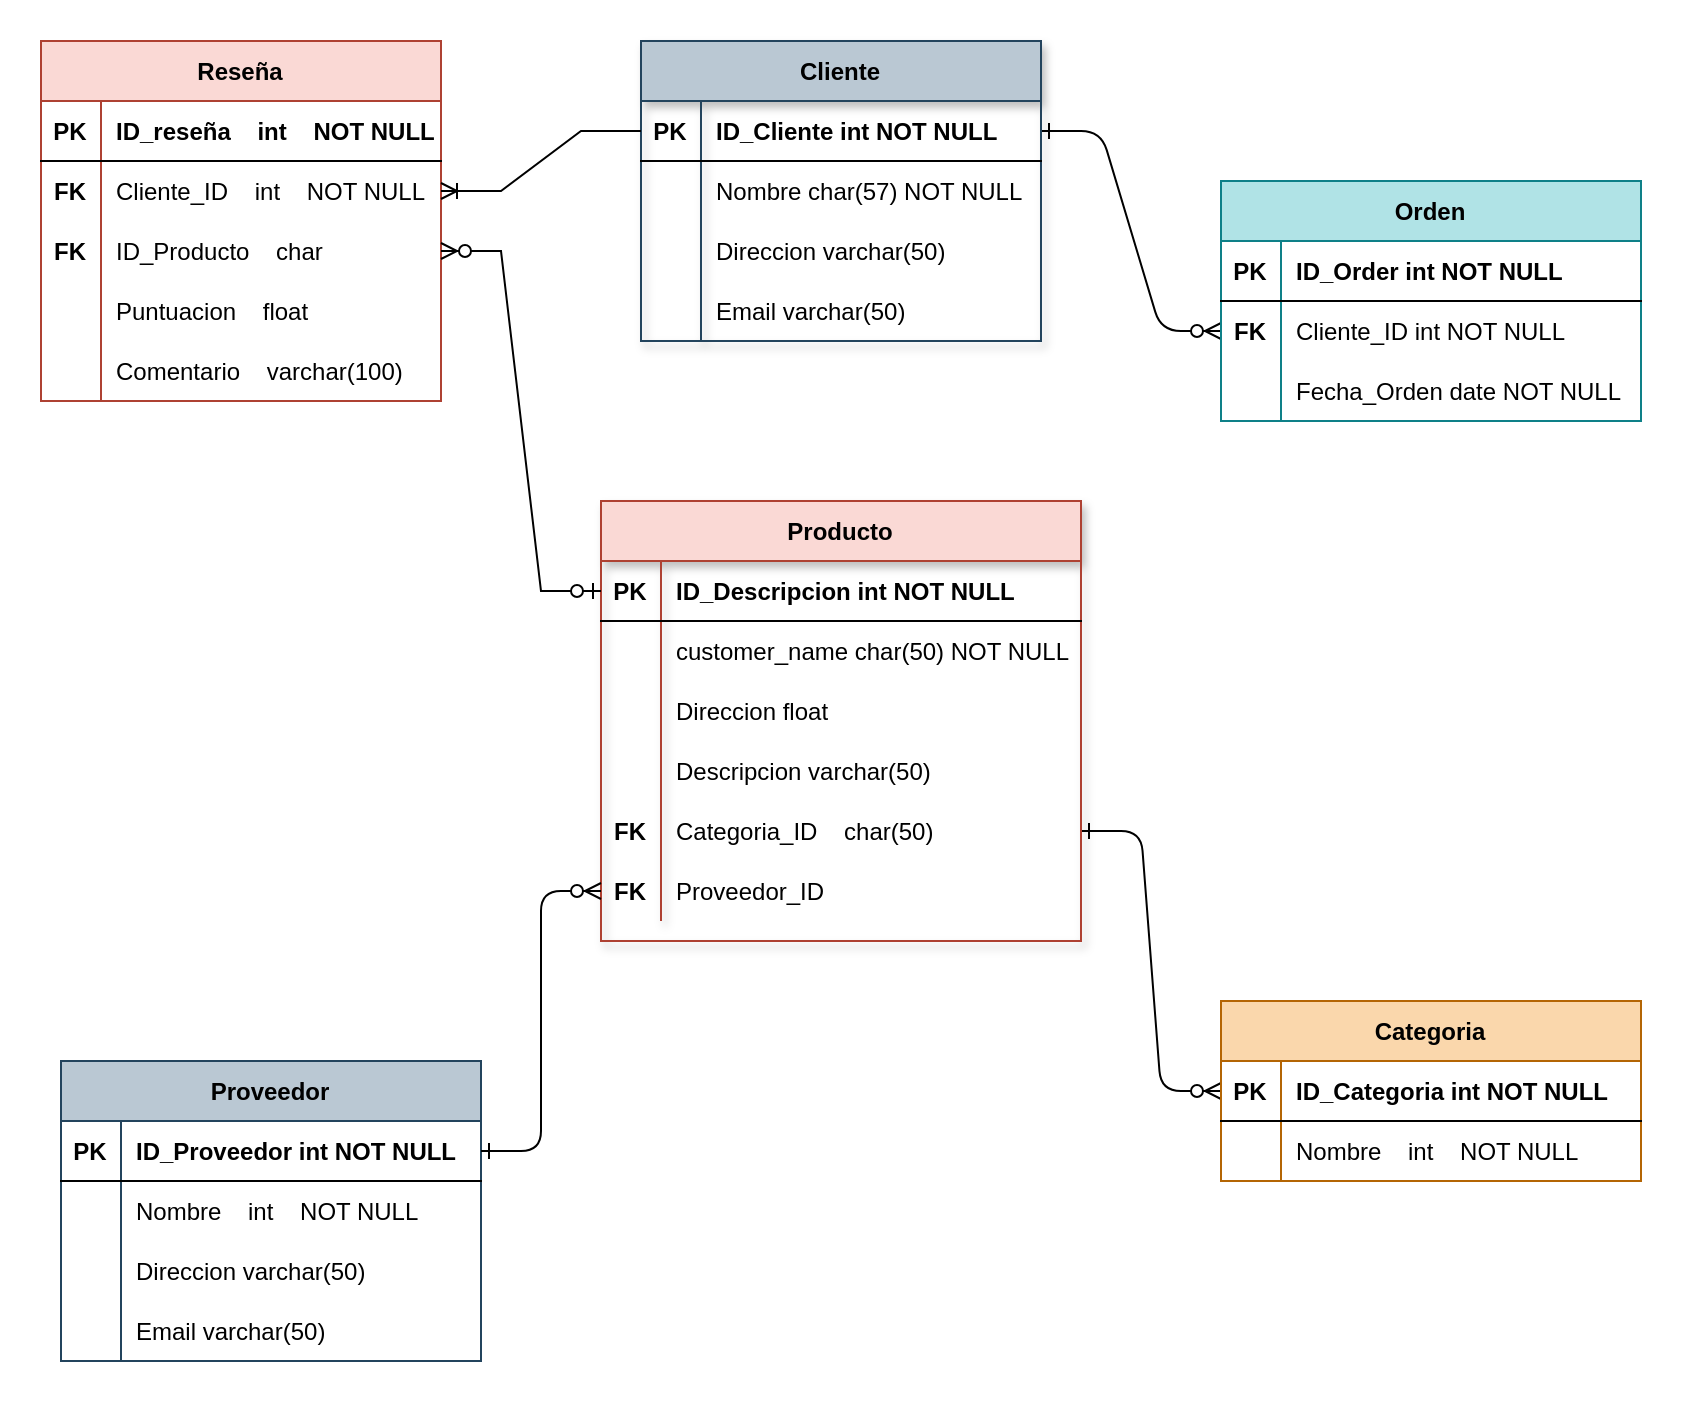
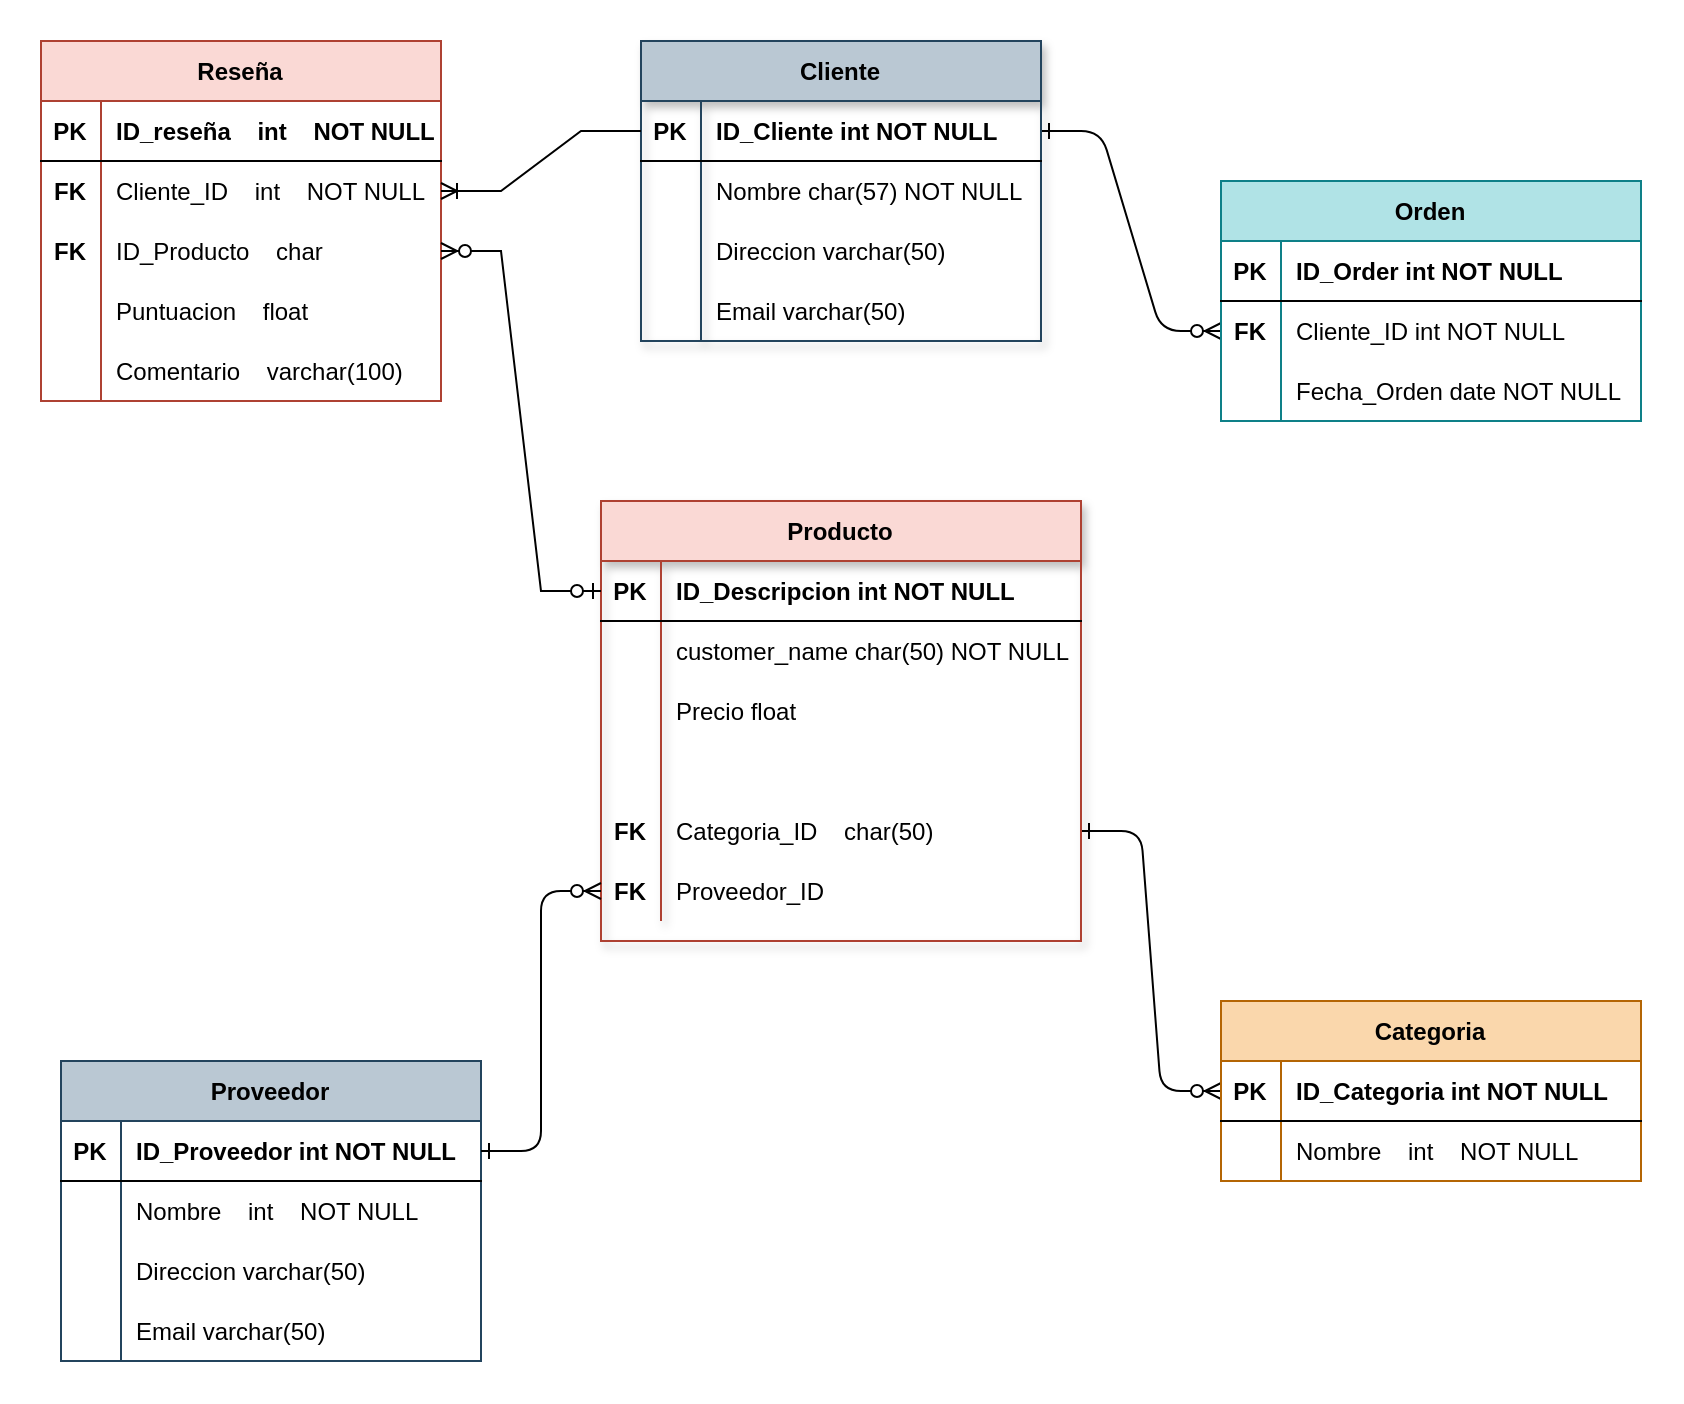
(764, 712) -> (747, 712)
(871, 771) -> none
